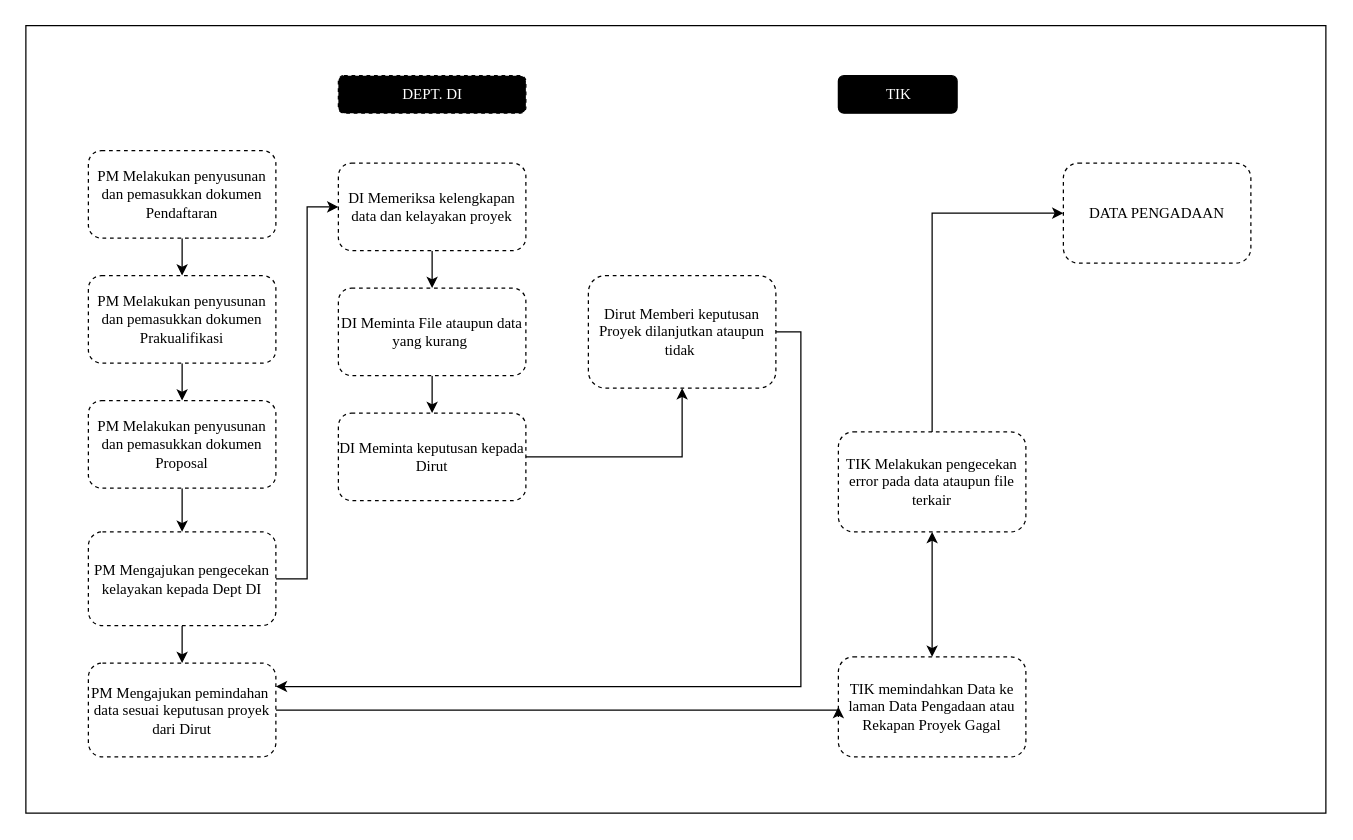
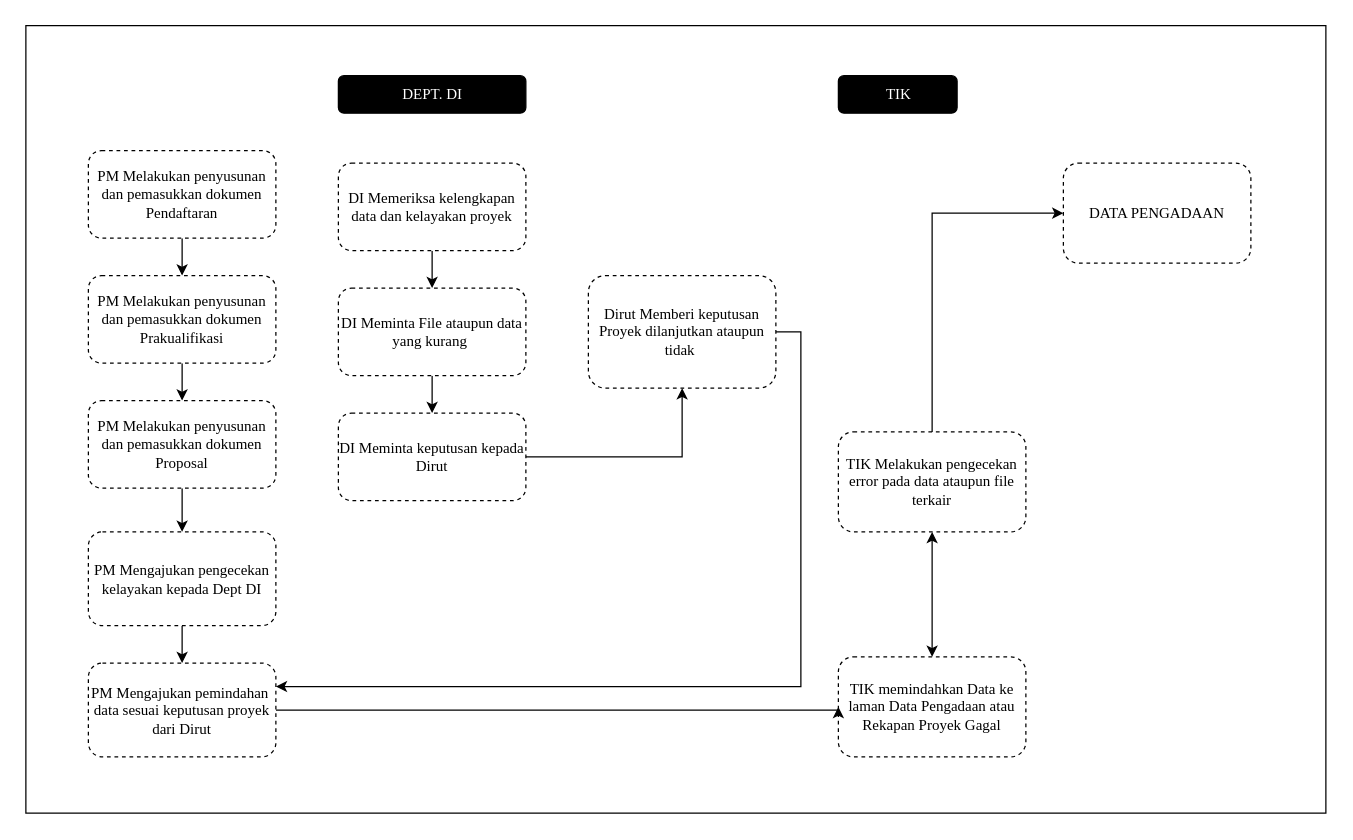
(432, 94) -> (432, 94)
(307, 397) -> none
